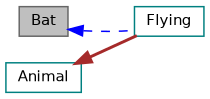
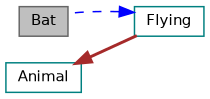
(109, 31) -> (94, 12)
